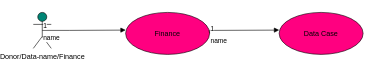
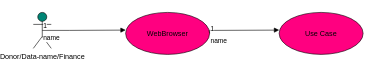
(168, 33) -> (168, 33)
(321, 33) -> (321, 33)
